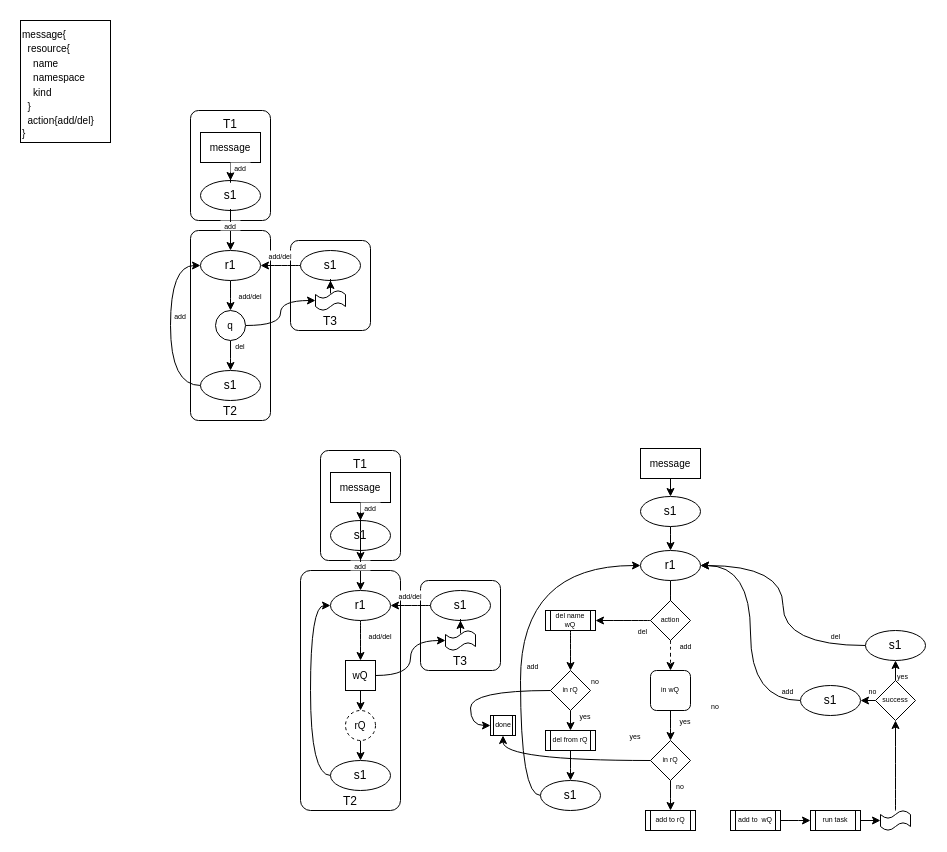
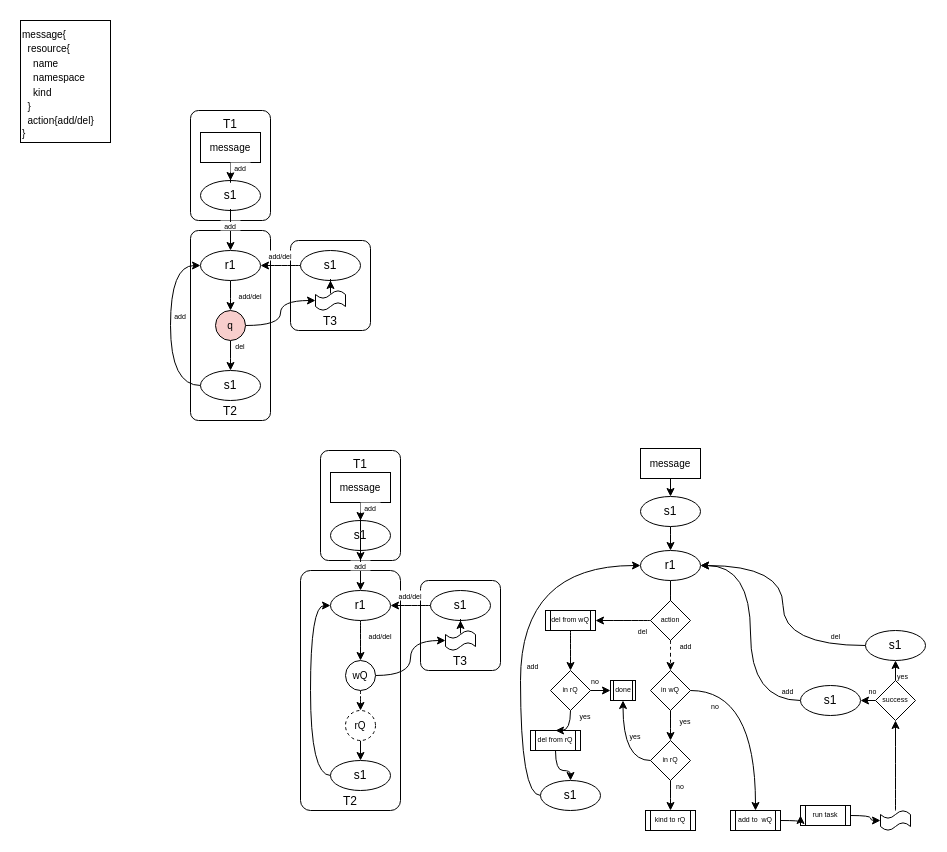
(231, 326) -> (231, 326)
(571, 621) -> (571, 621)
(361, 676) -> (361, 676)
(671, 691) -> (671, 691)
(361, 694) -> (361, 694)
(503, 726) -> (623, 691)
none -> (745, 732)
(571, 741) -> (556, 741)
(671, 821) -> (671, 821)
(836, 821) -> (826, 816)
